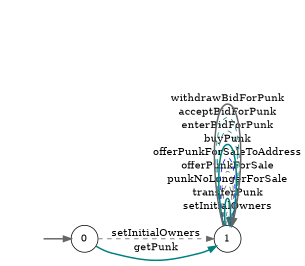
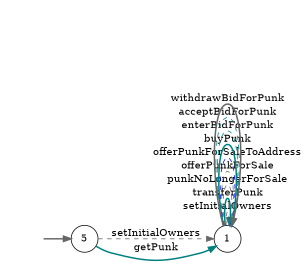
(85, 239) -> (85, 239)
